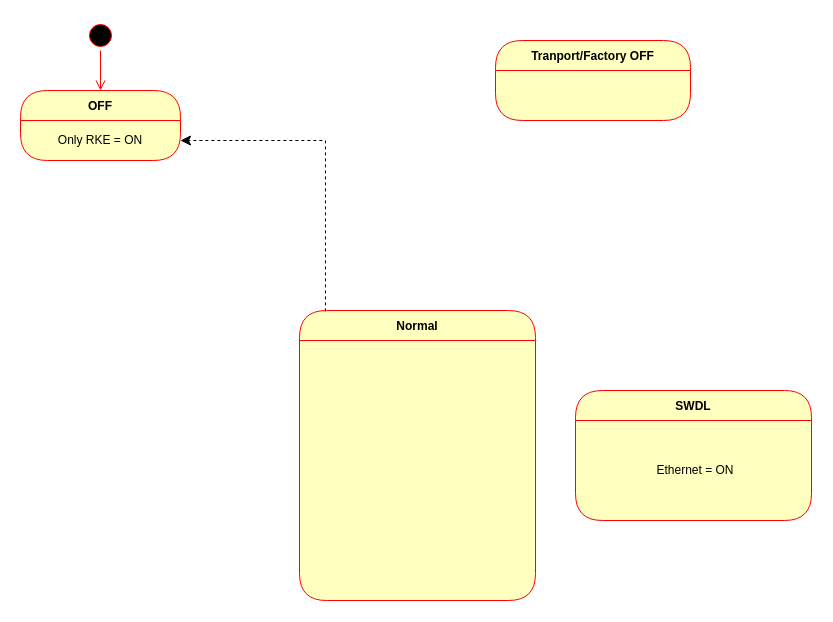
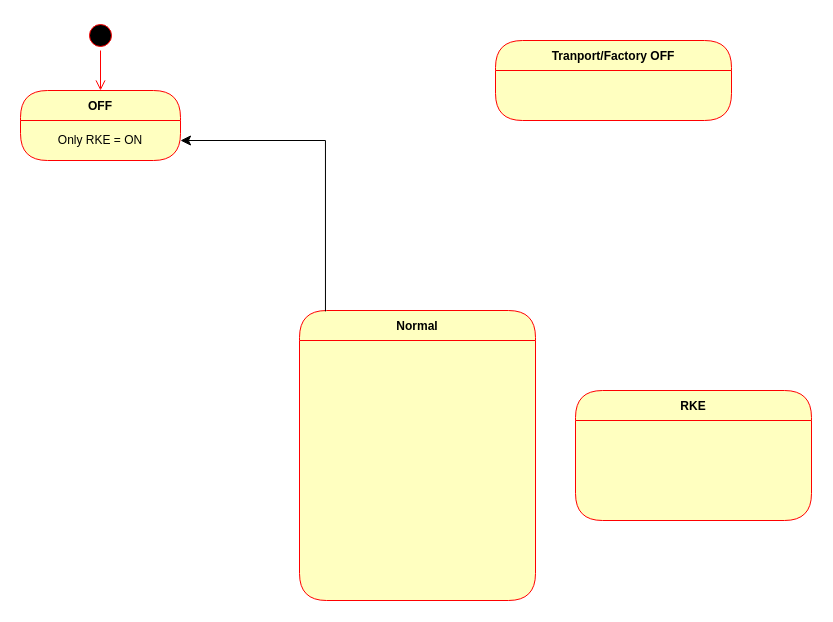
(593, 81) -> (614, 81)
(325, 157) -> (325, 157)
(693, 406) -> (693, 406)
(696, 471) -> none
